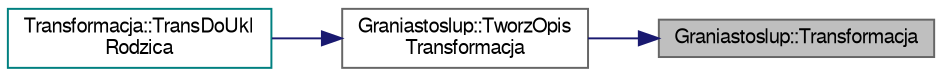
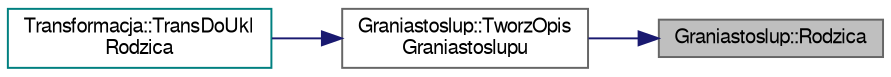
(465, 38) -> (465, 38)
(796, 38) -> (771, 38)
